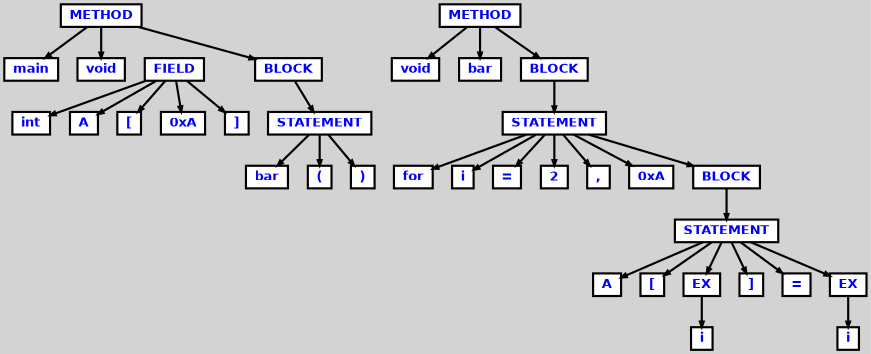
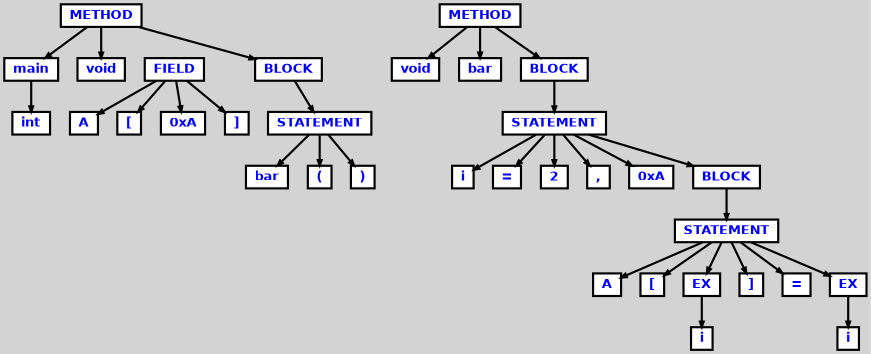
(101, 97) -> (31, 94)
(413, 177) -> none
